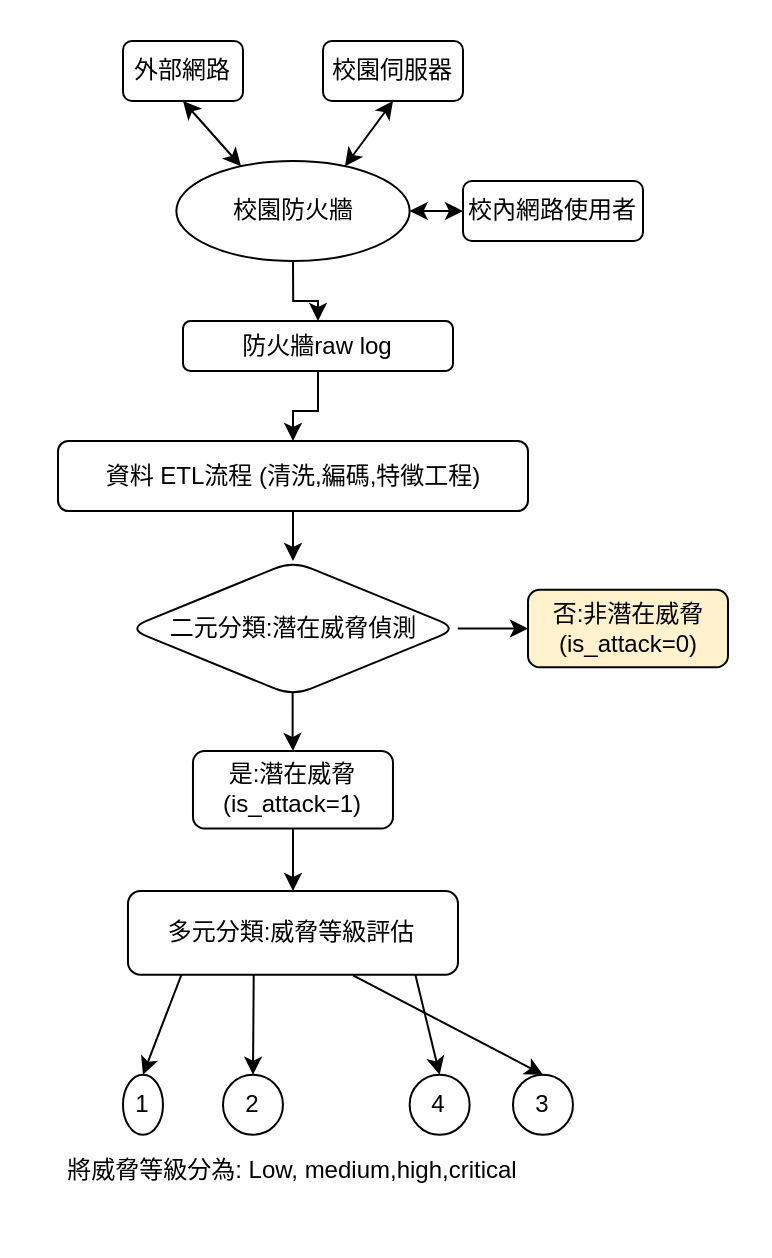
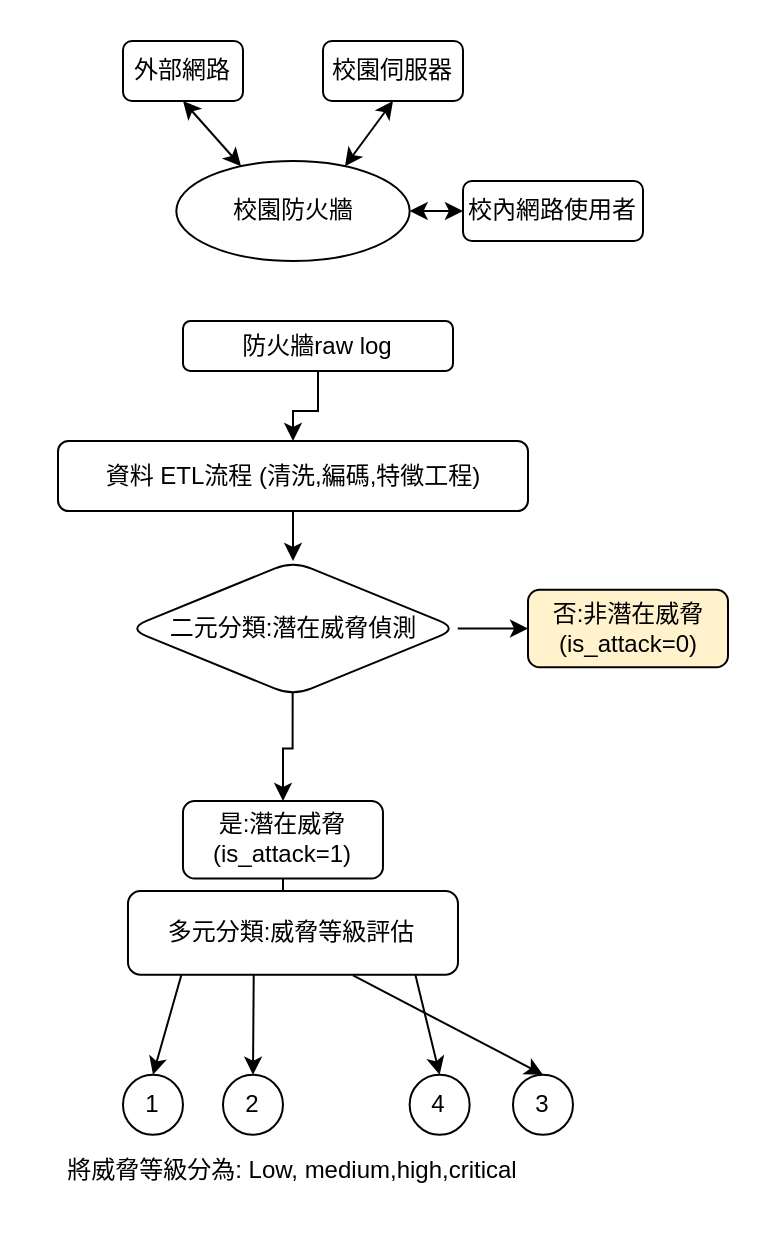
(293, 296) -> none
(293, 790) -> (283, 840)
(143, 1105) -> (153, 1105)
